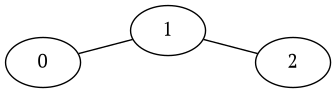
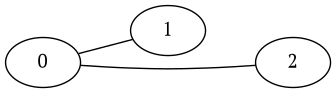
(231, 47) -> (168, 69)
